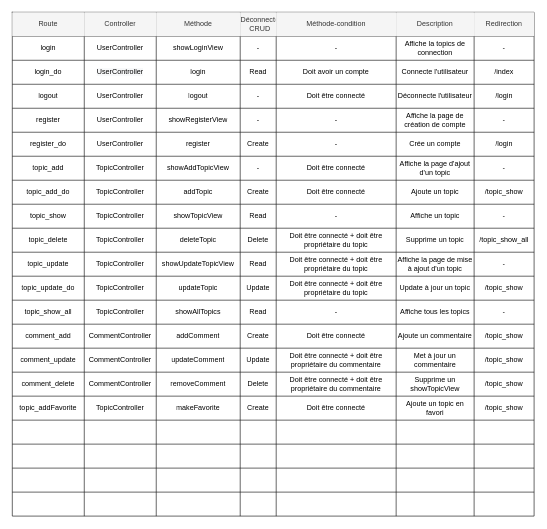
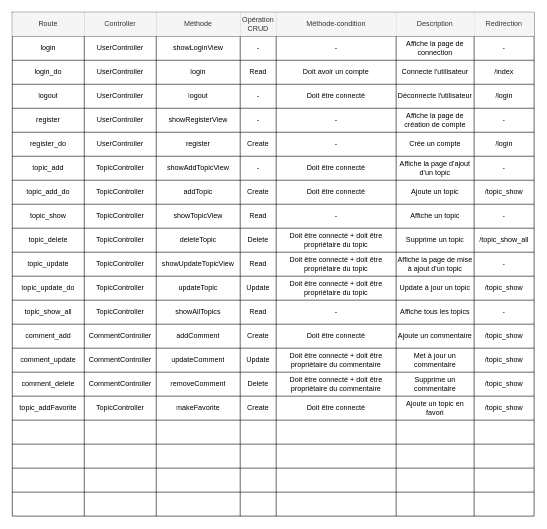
(258, 24) -> (258, 24)
(435, 48) -> (435, 48)
(435, 384) -> (435, 384)
